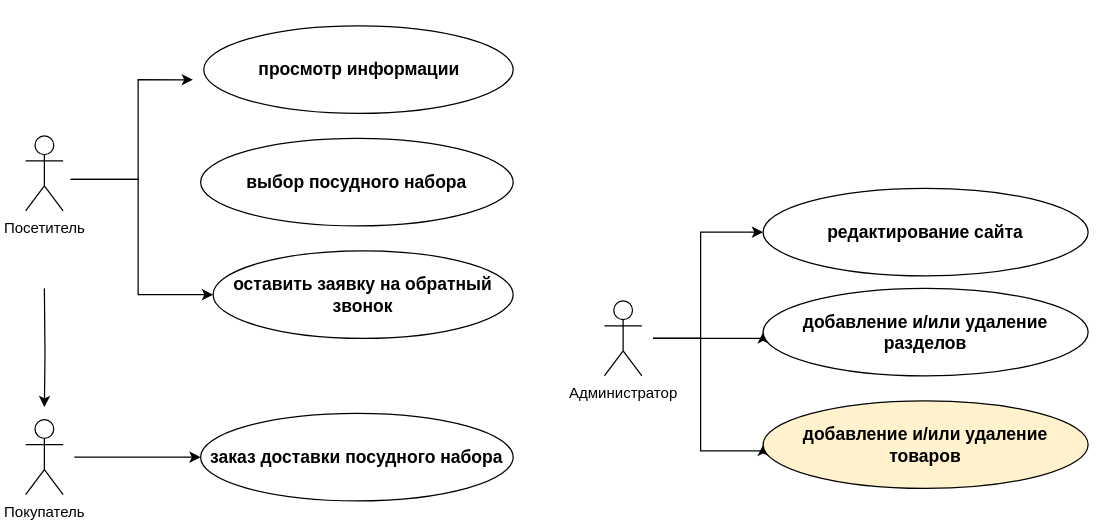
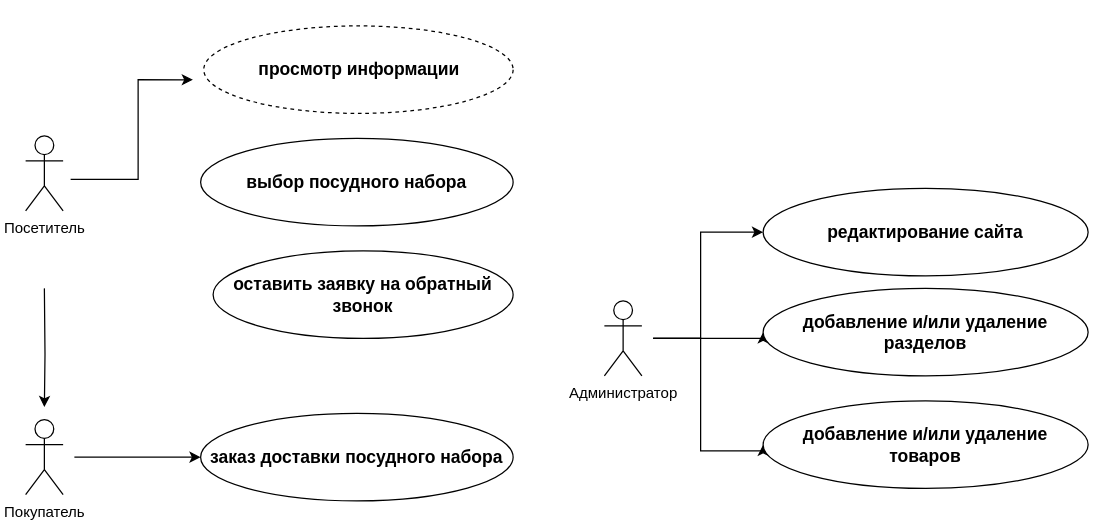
(358, 69) -> (358, 69)
(138, 271) -> none
(926, 444) -> (926, 444)
